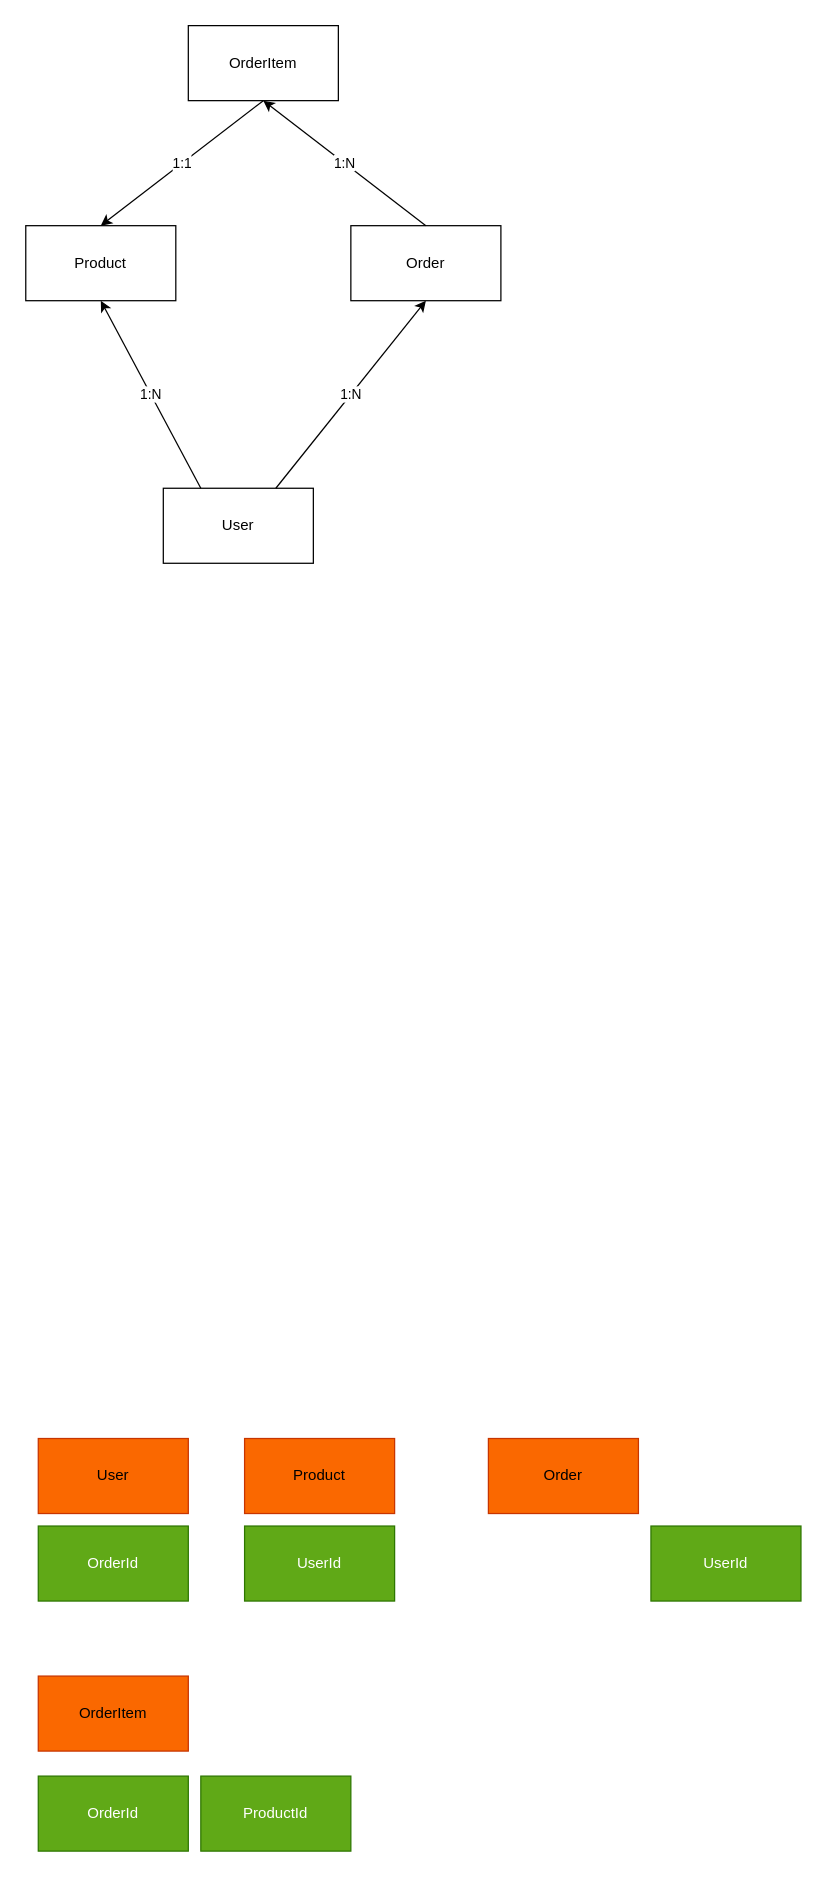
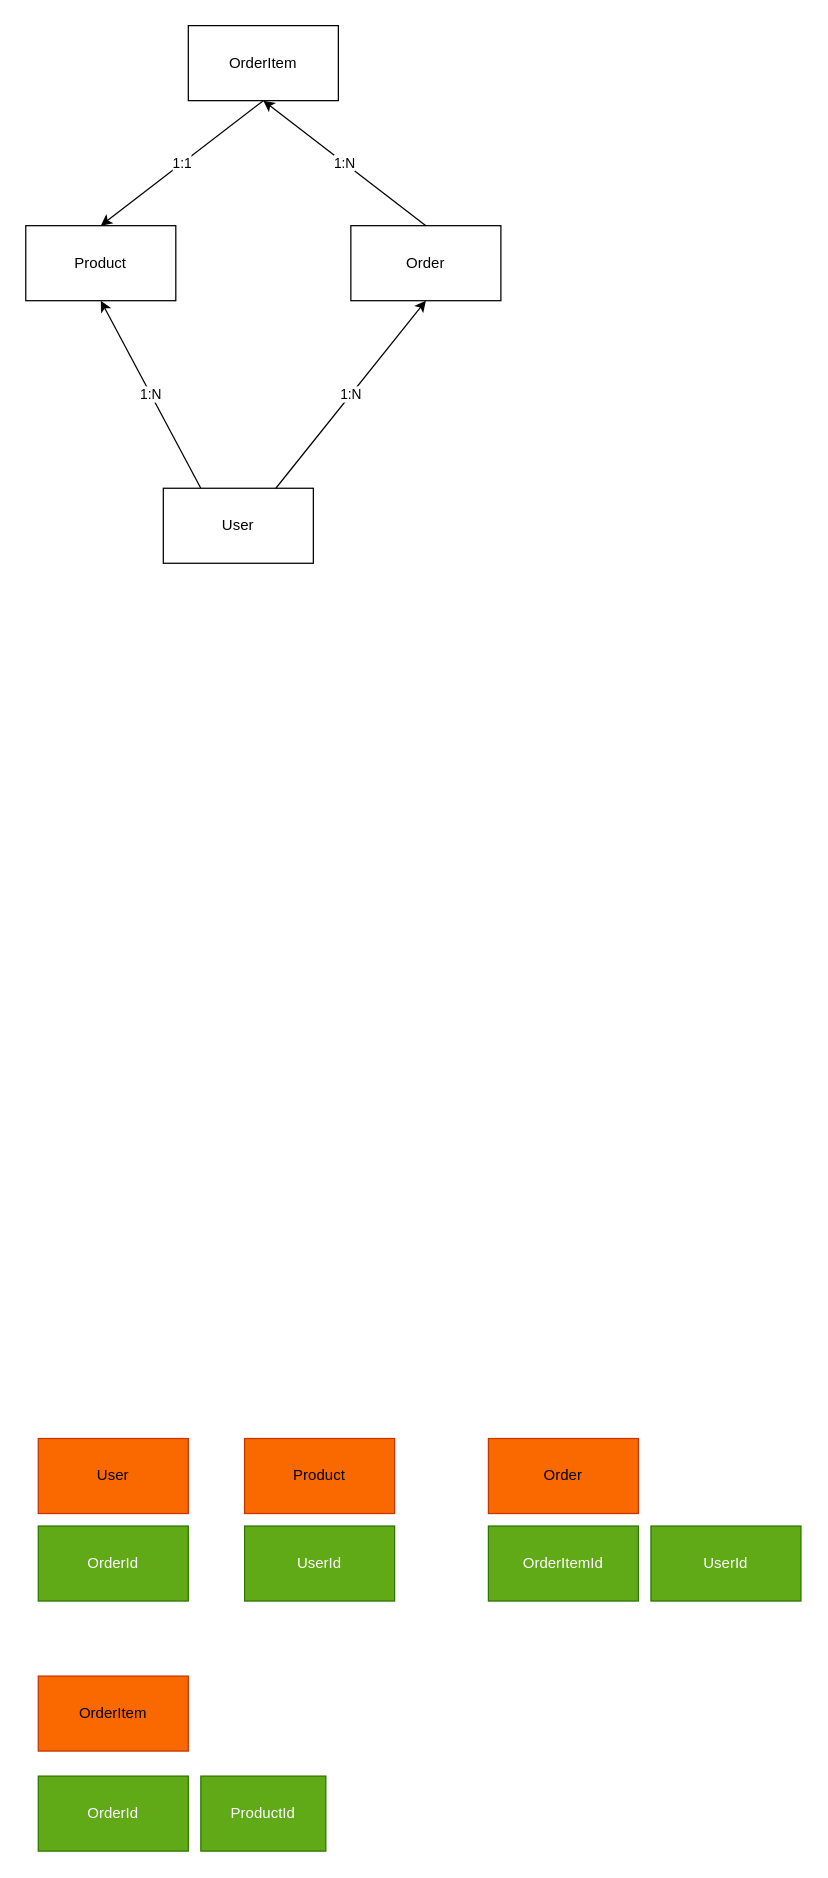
none -> (563, 1563)
(276, 1813) -> (263, 1813)
